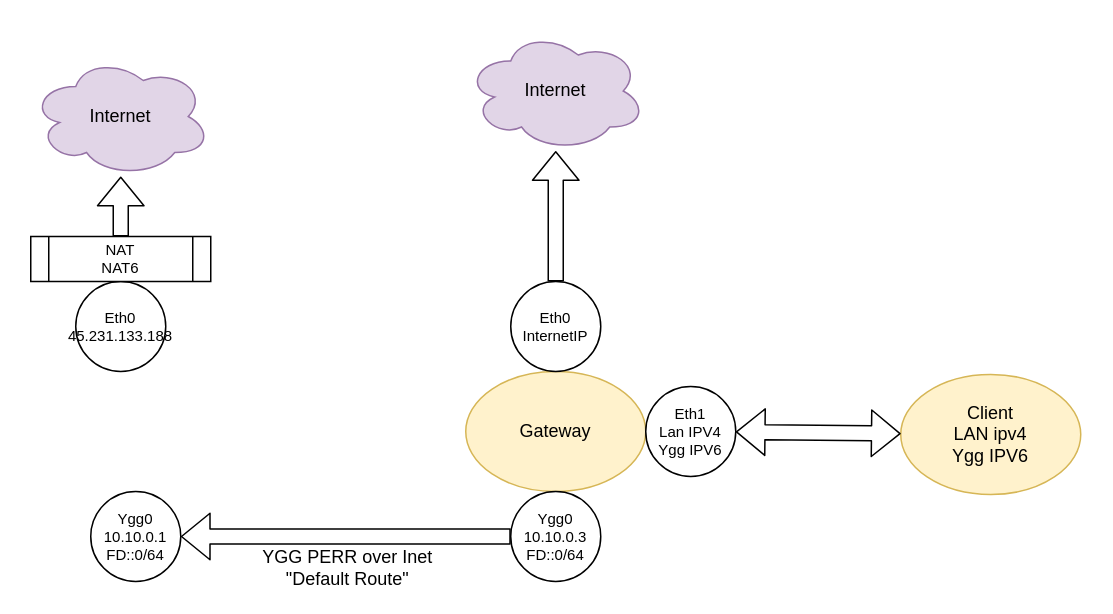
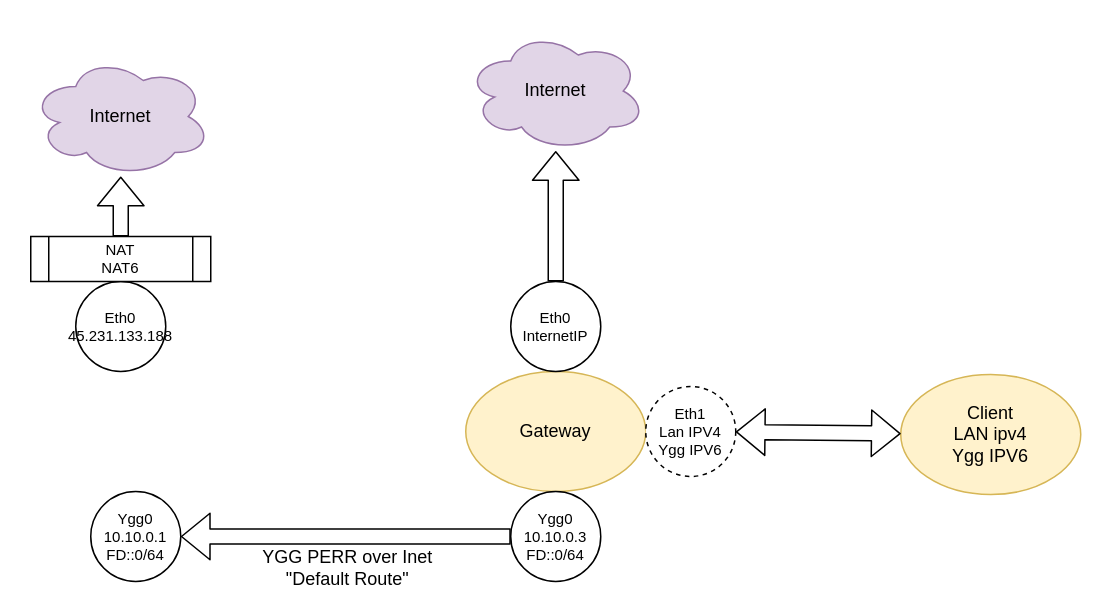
(691, 431) -> (691, 431)
